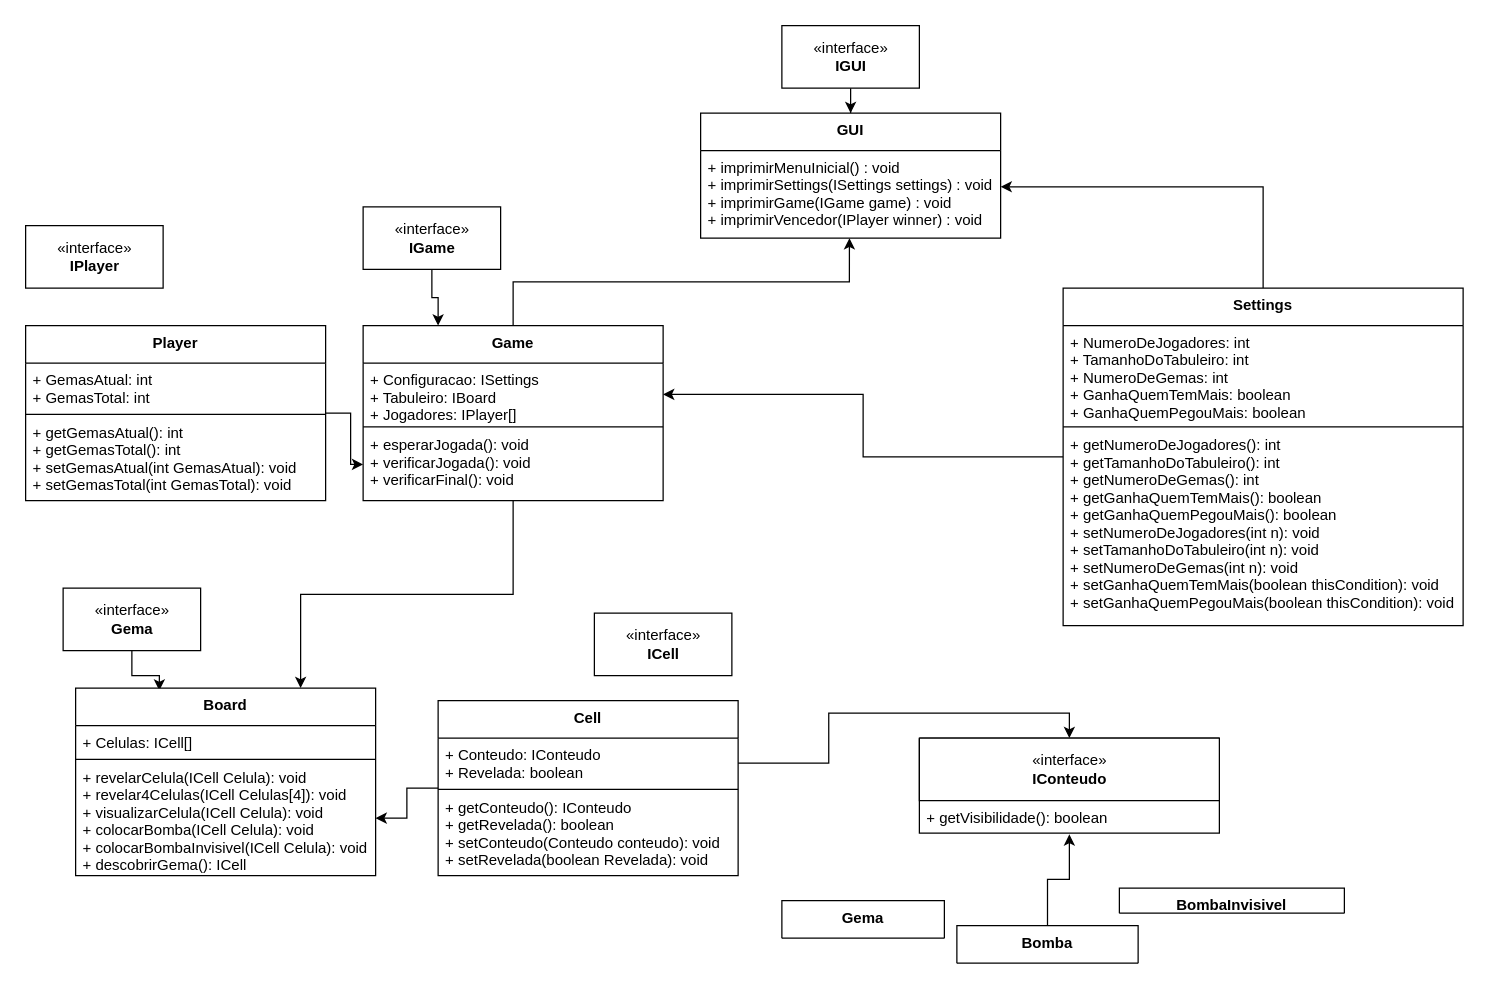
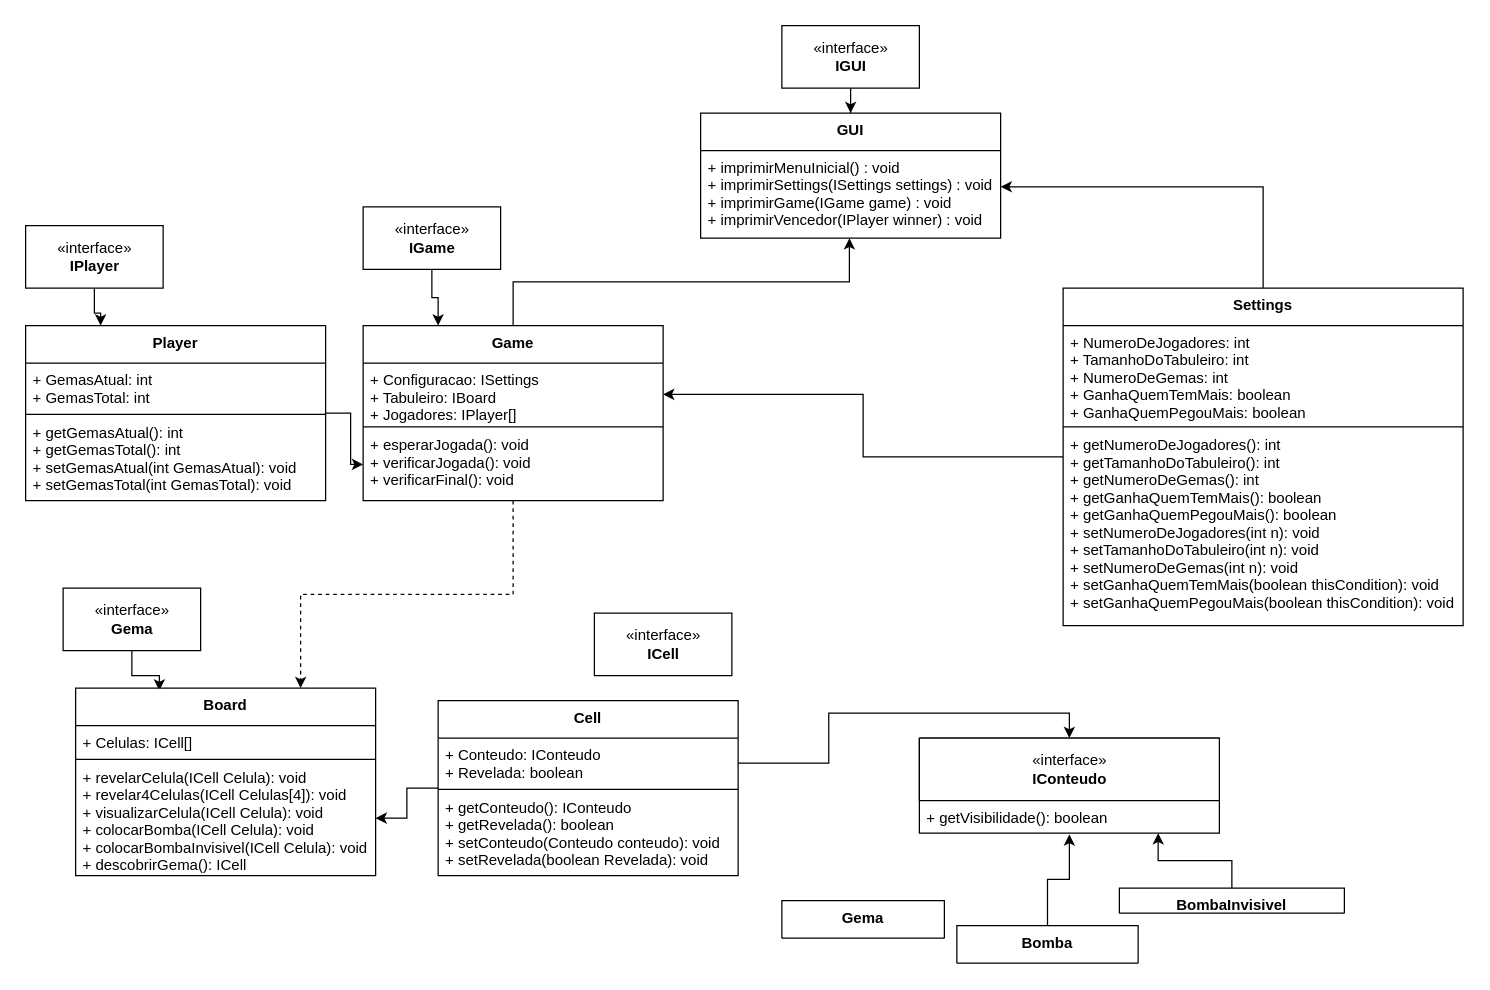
none -> (94, 305)
(411, 594) -> (411, 594)
none -> (1200, 861)
